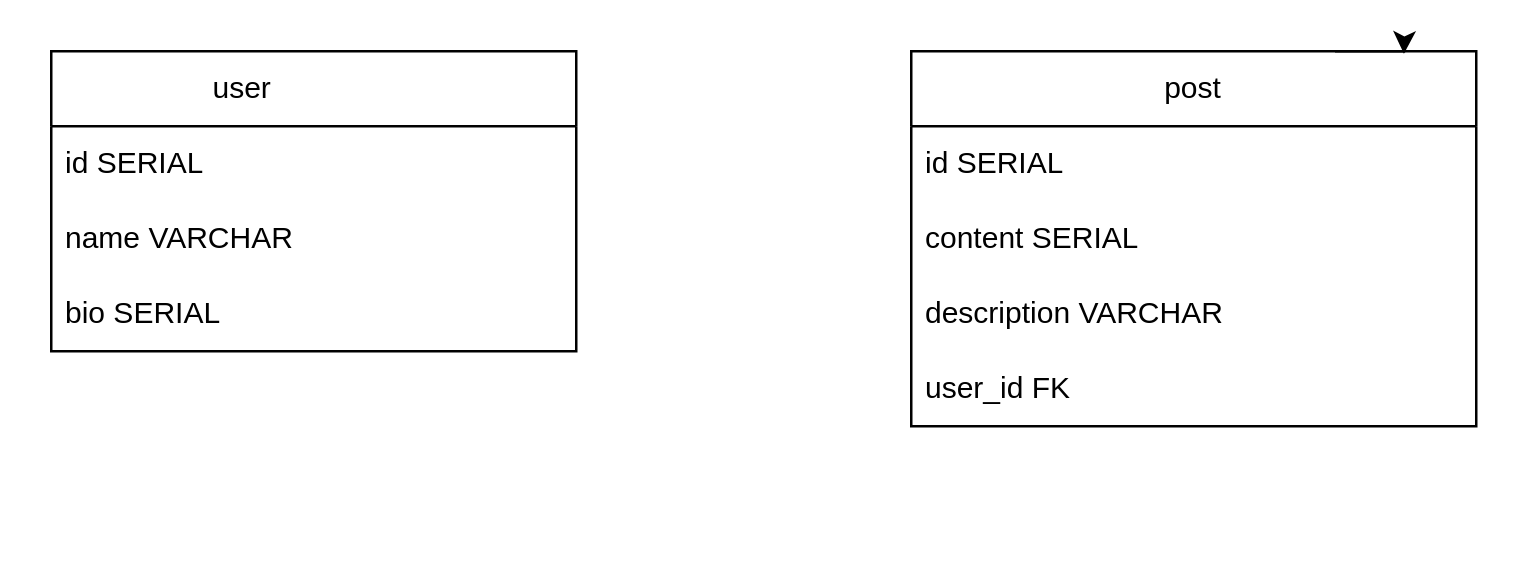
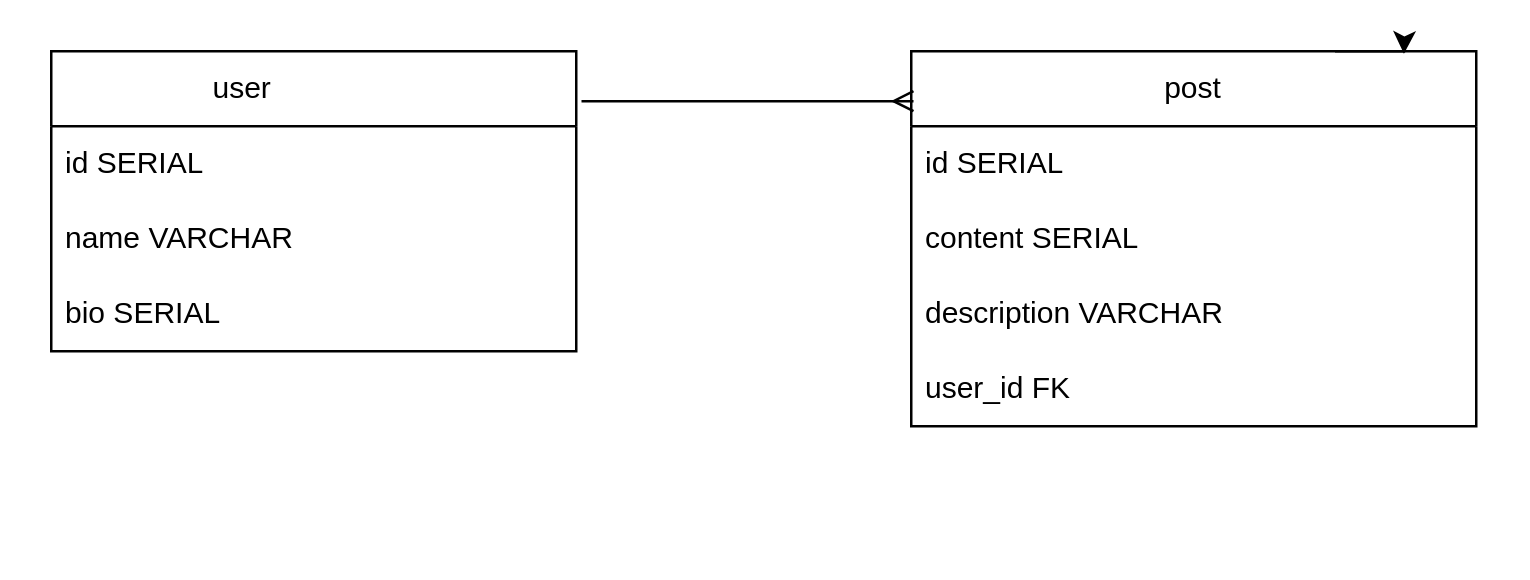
none -> (748, 101)
